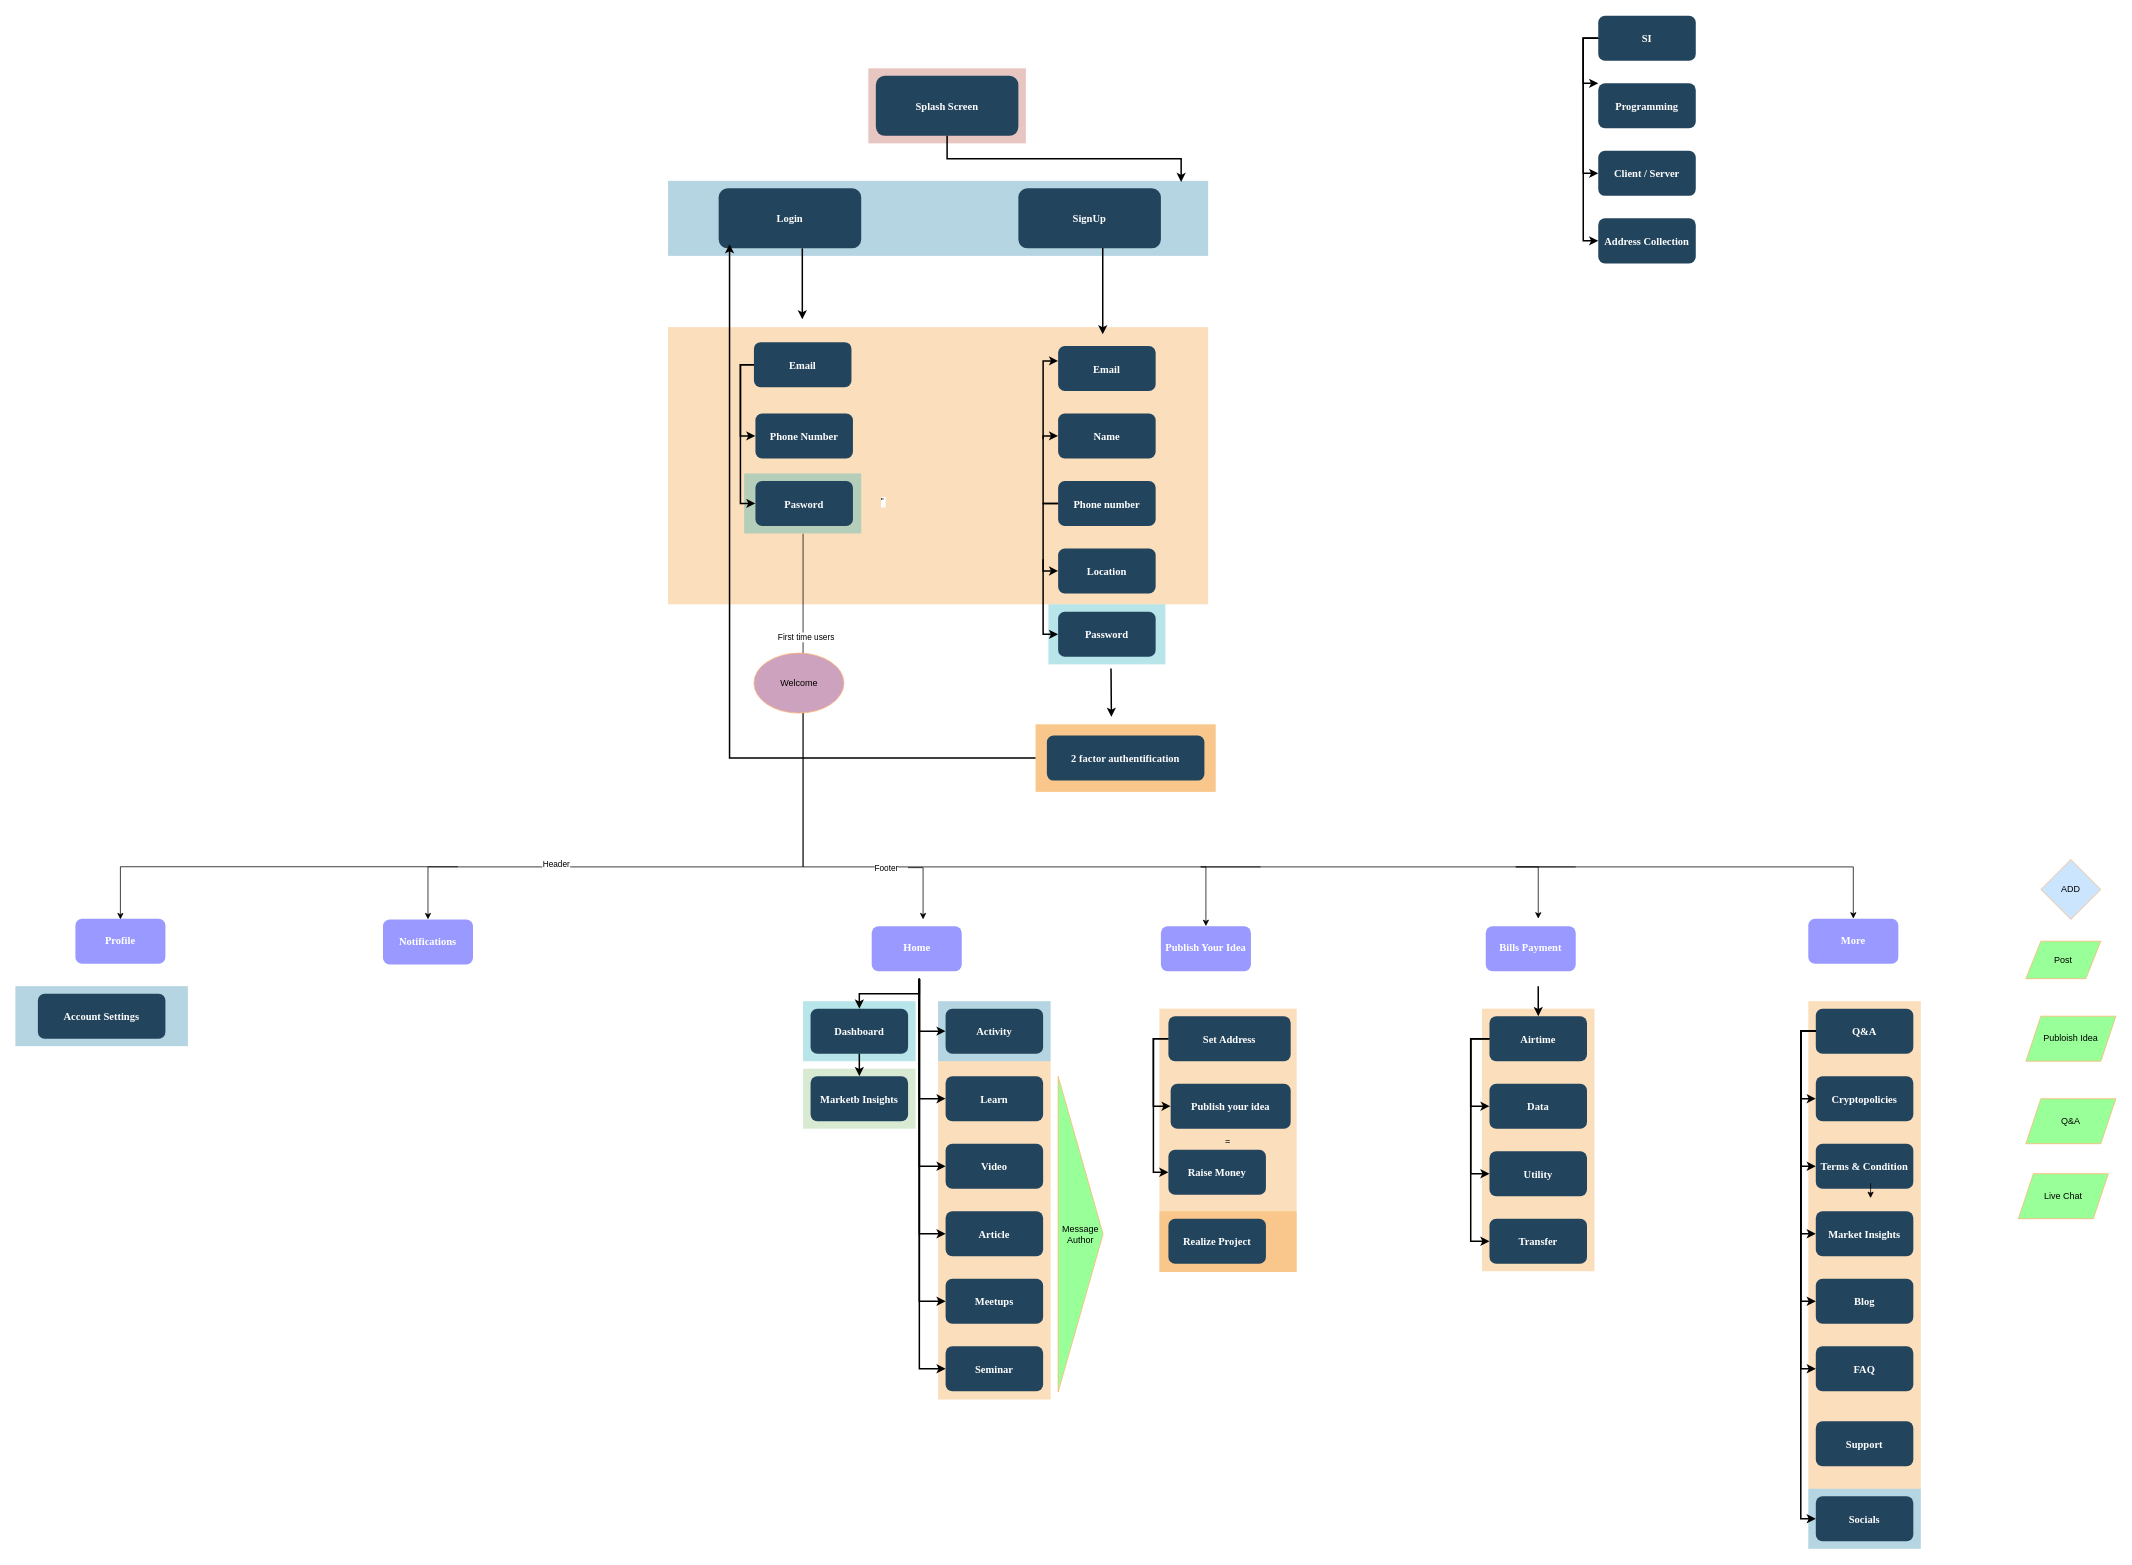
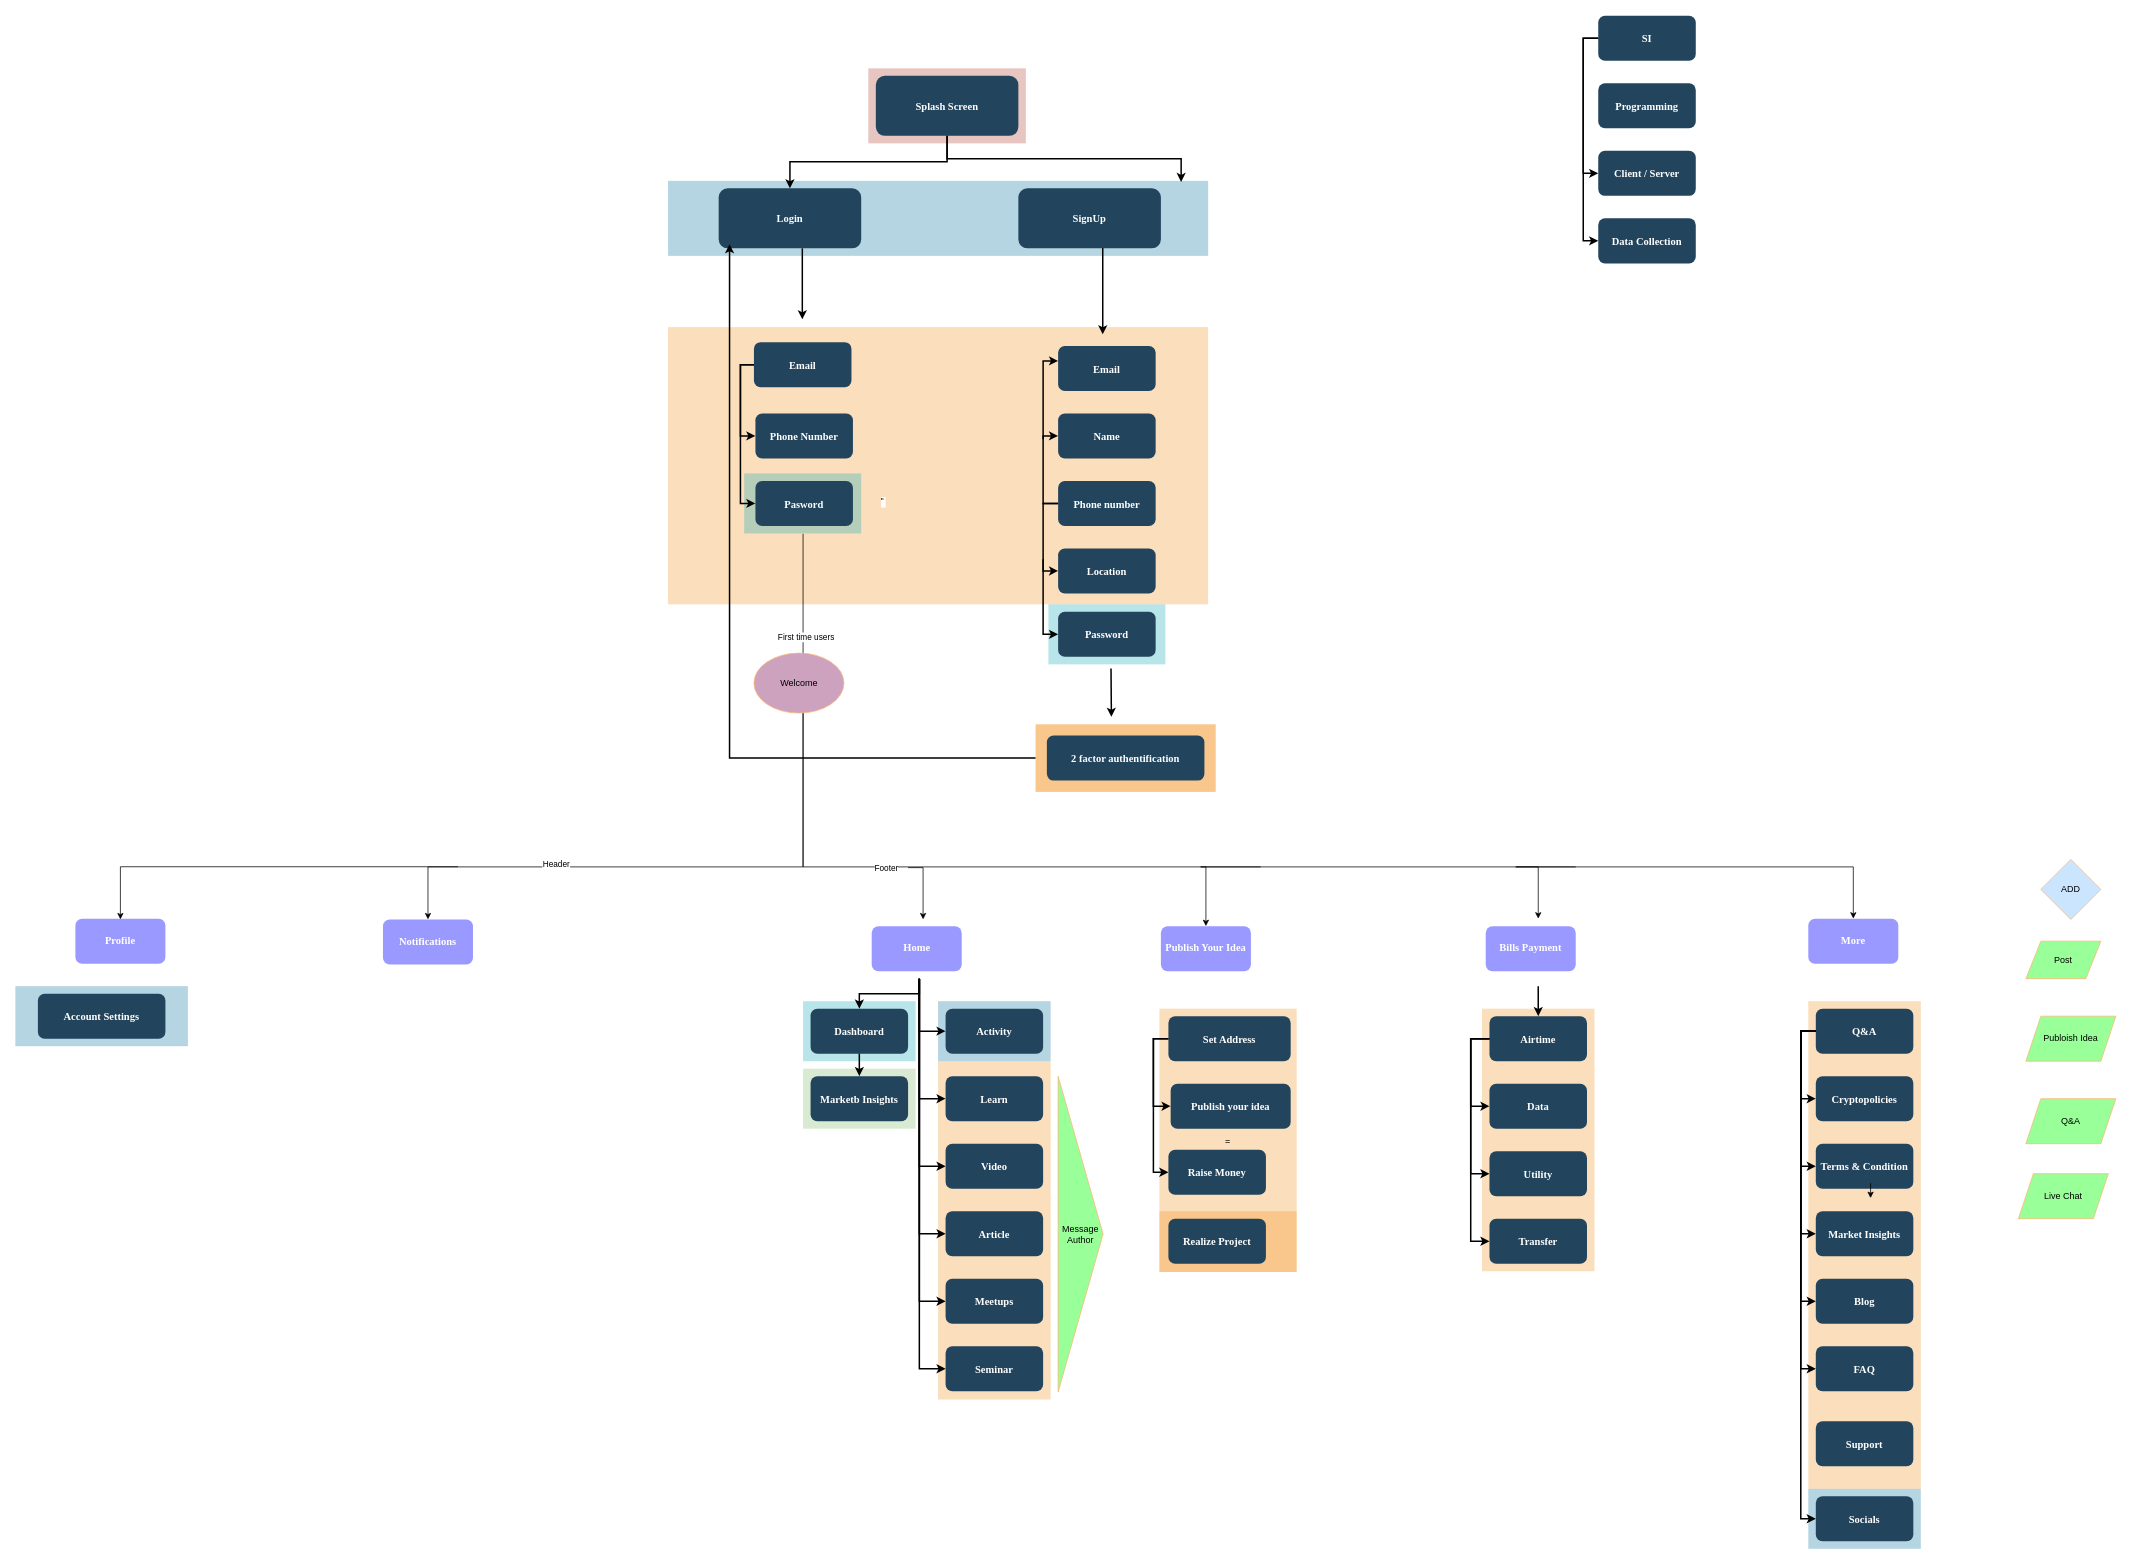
(1587, 83) -> none
none -> (860, 162)
(1646, 241) -> (1646, 241)
